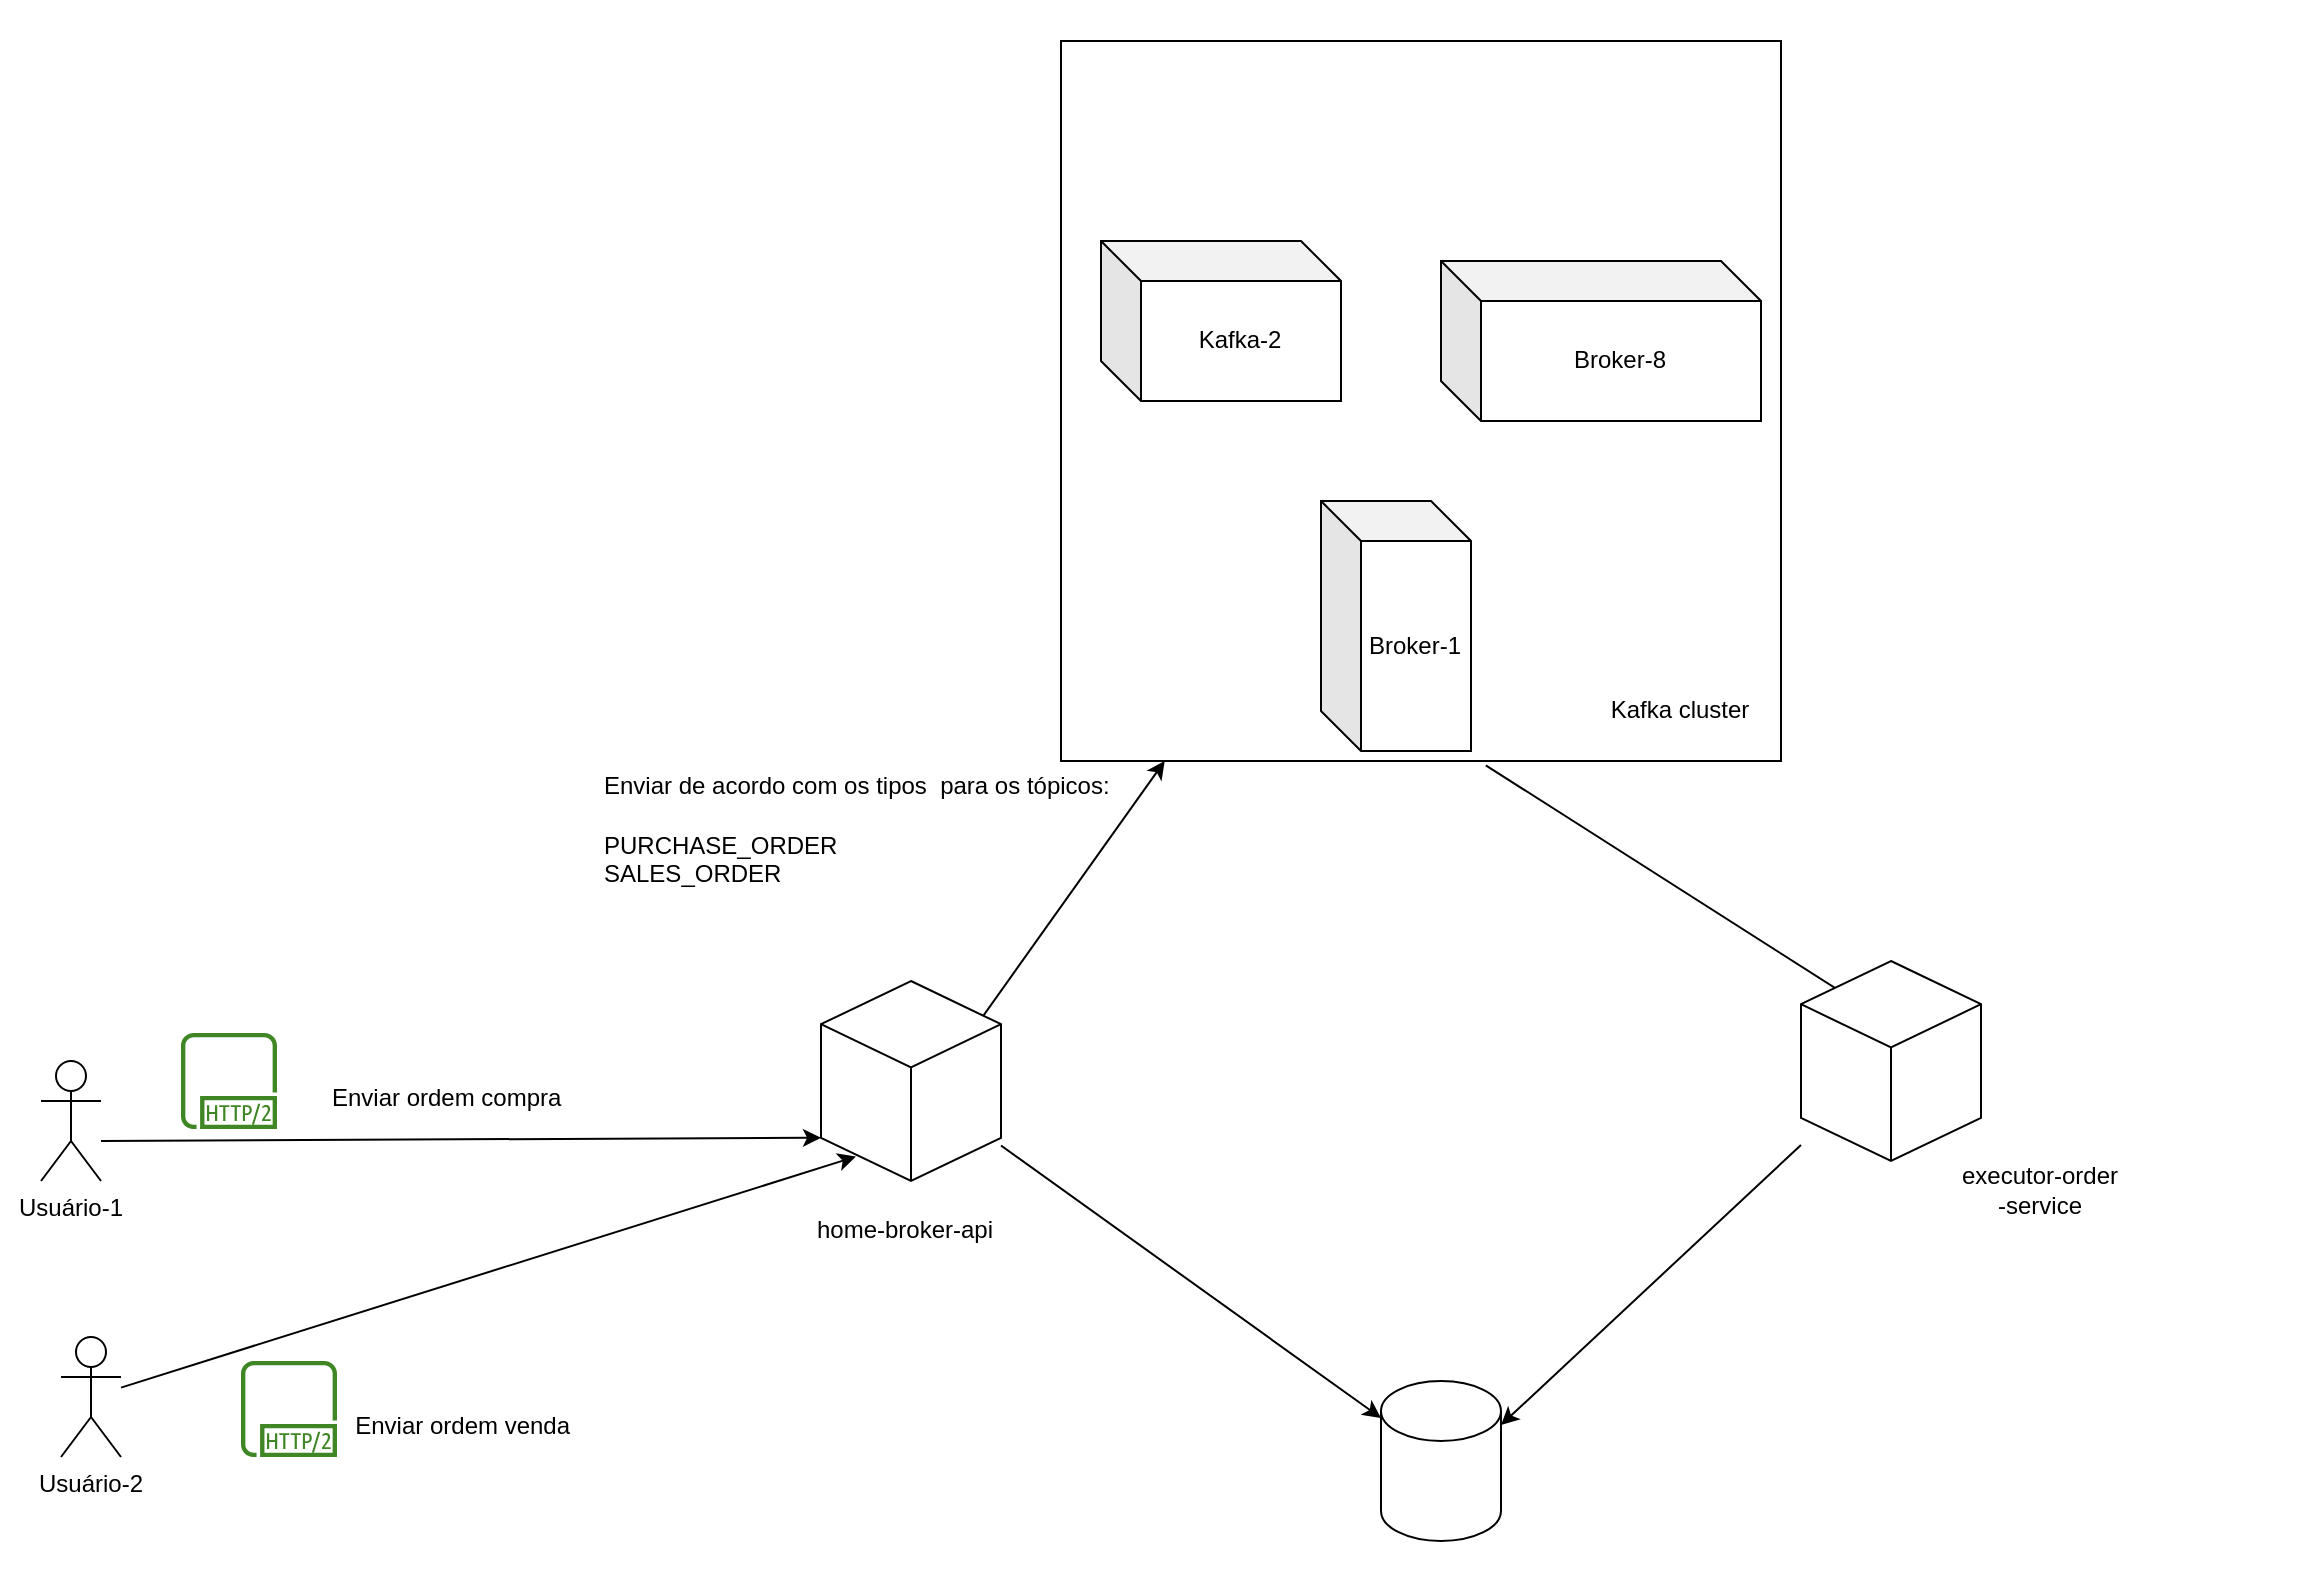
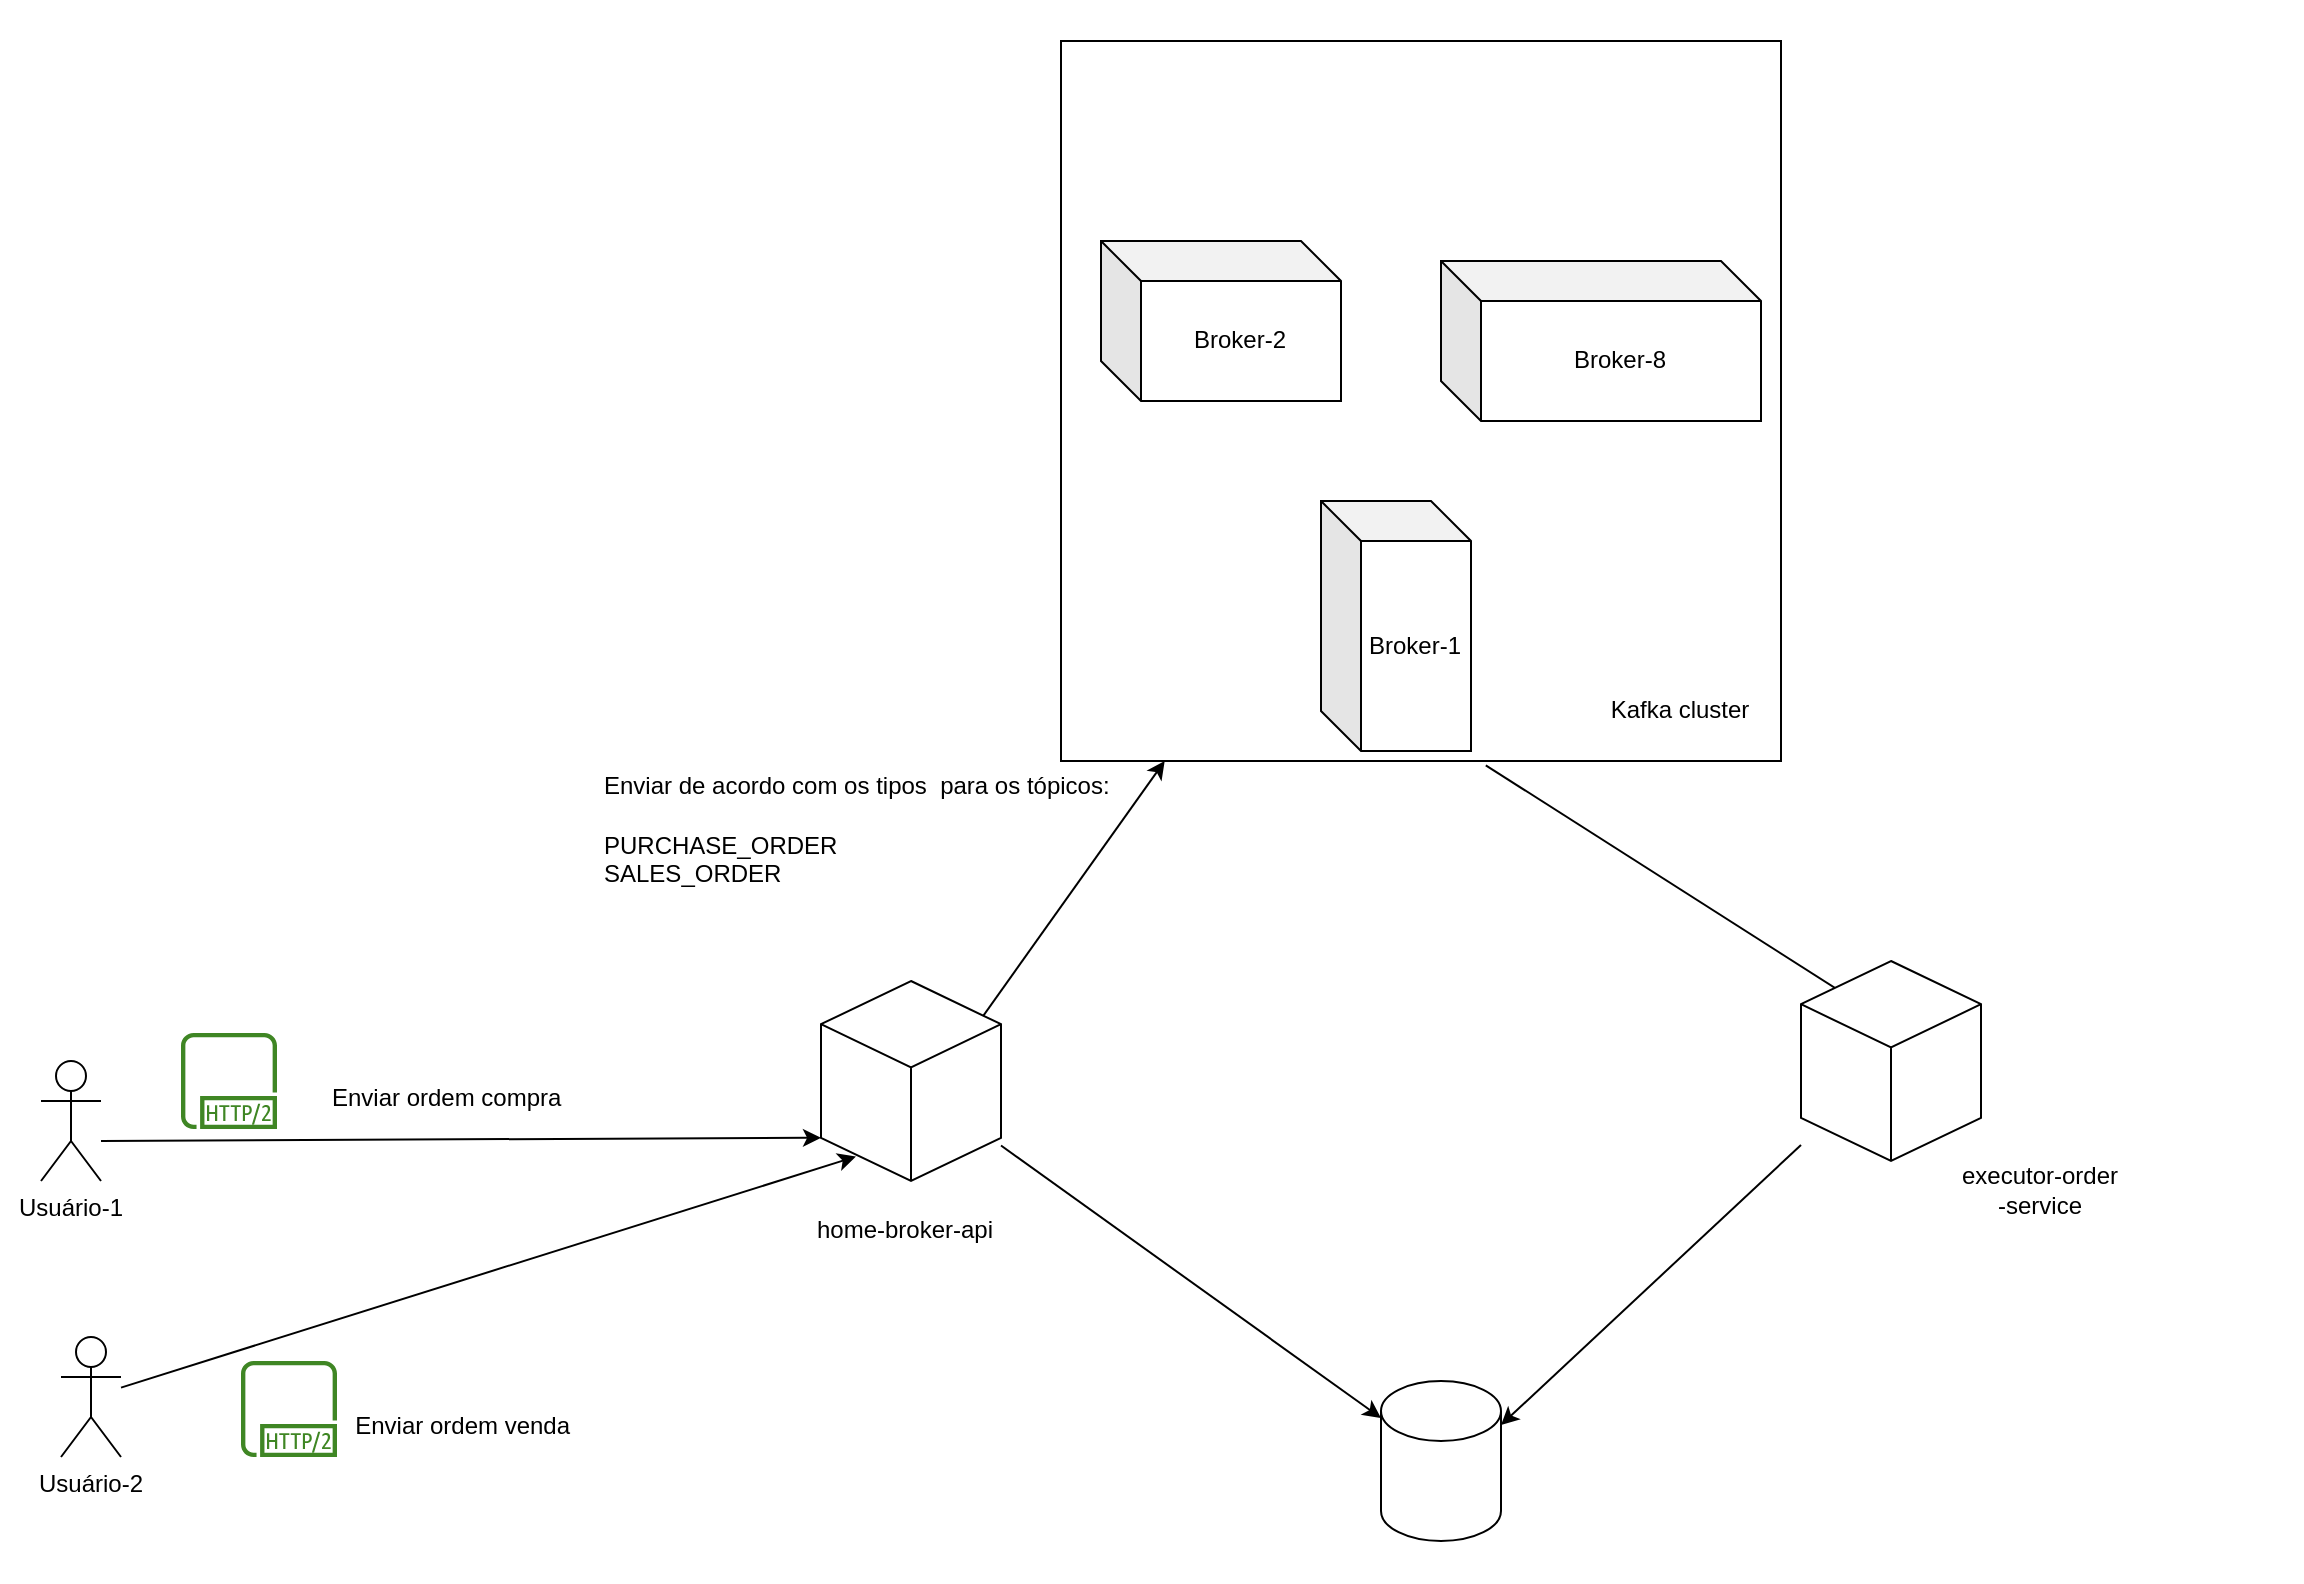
(1241, 341) -> (1241, 341)
